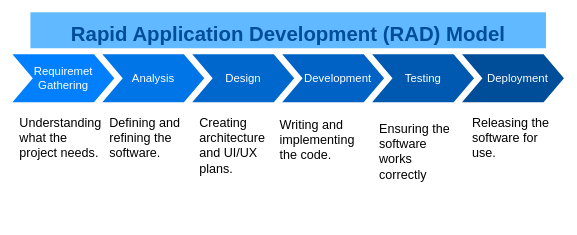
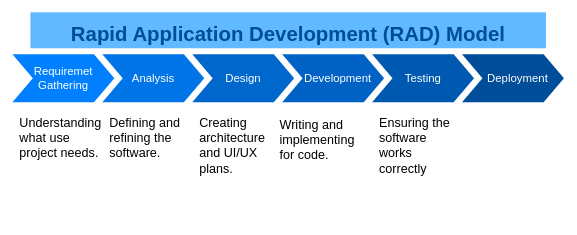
(61, 138) -> (61, 138)
(321, 140) -> (321, 140)
(513, 148) -> none
(420, 161) -> (420, 155)
